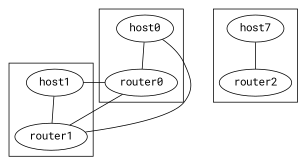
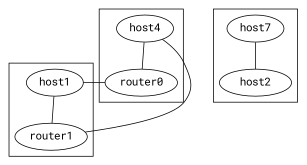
(145, 29) -> (145, 29)
(255, 83) -> (255, 83)
(99, 108) -> none
